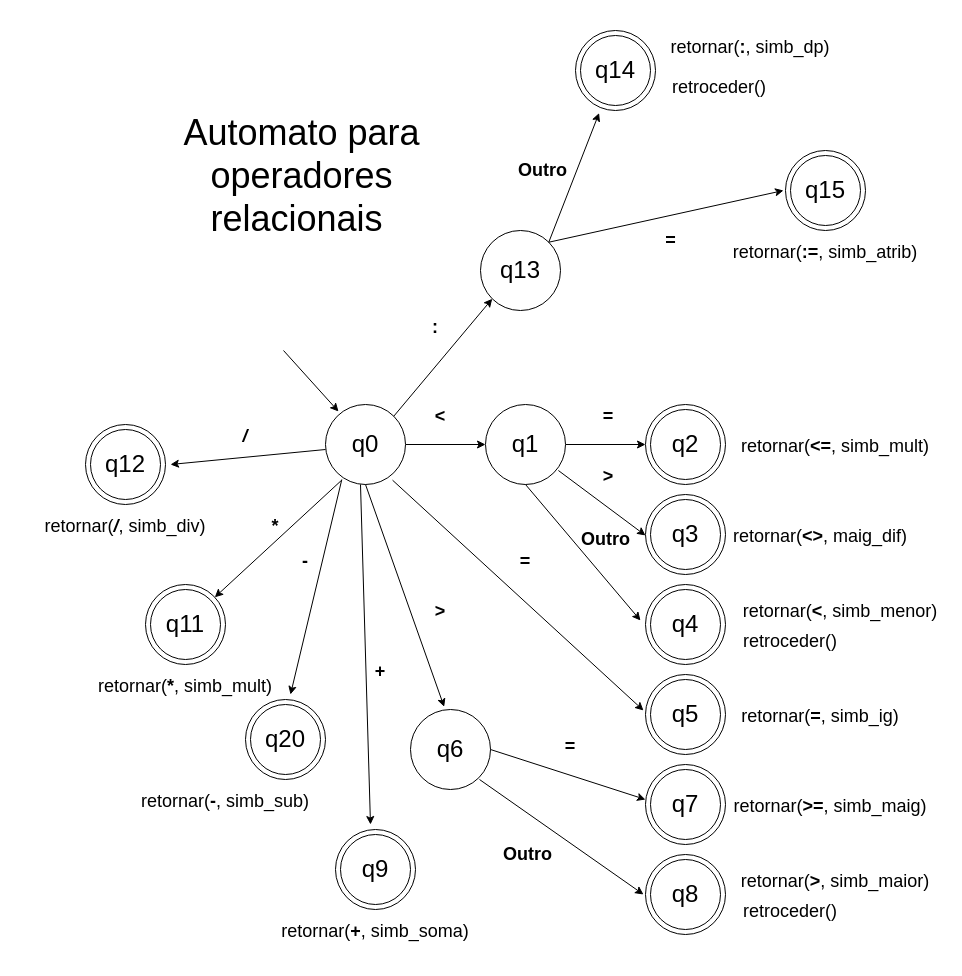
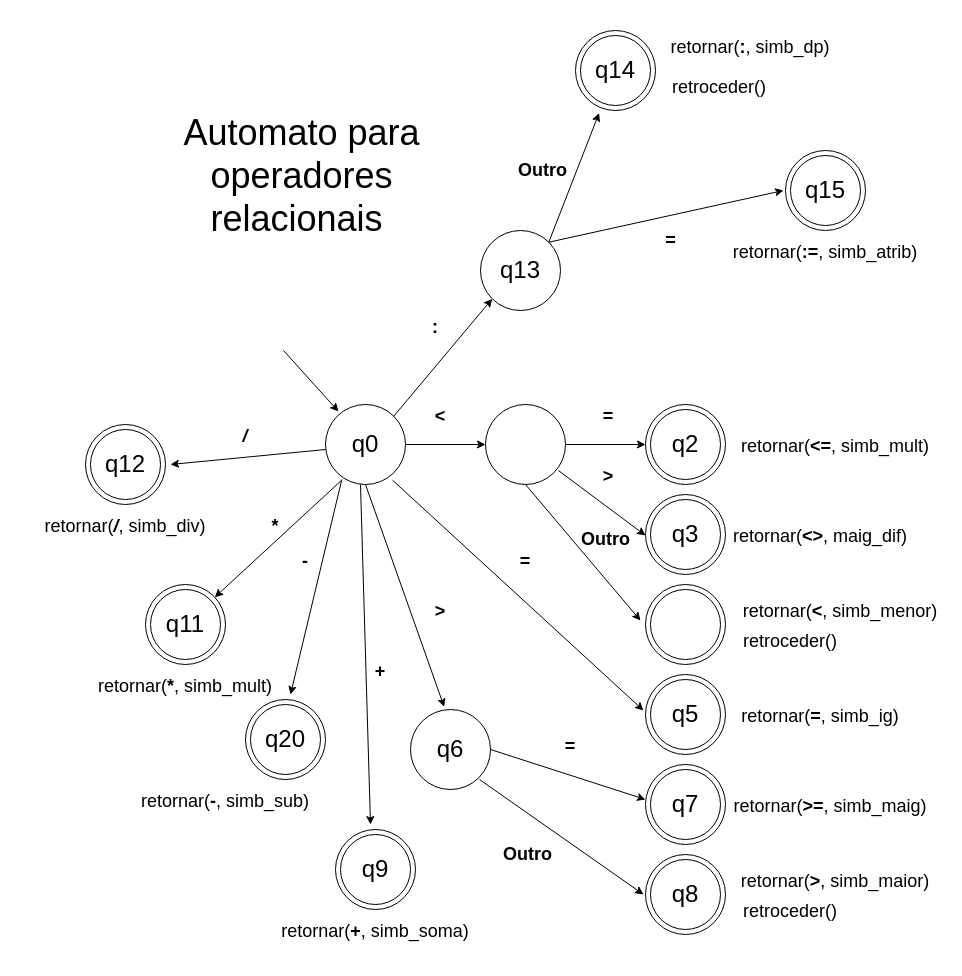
(526, 445) -> none
(686, 625) -> none
